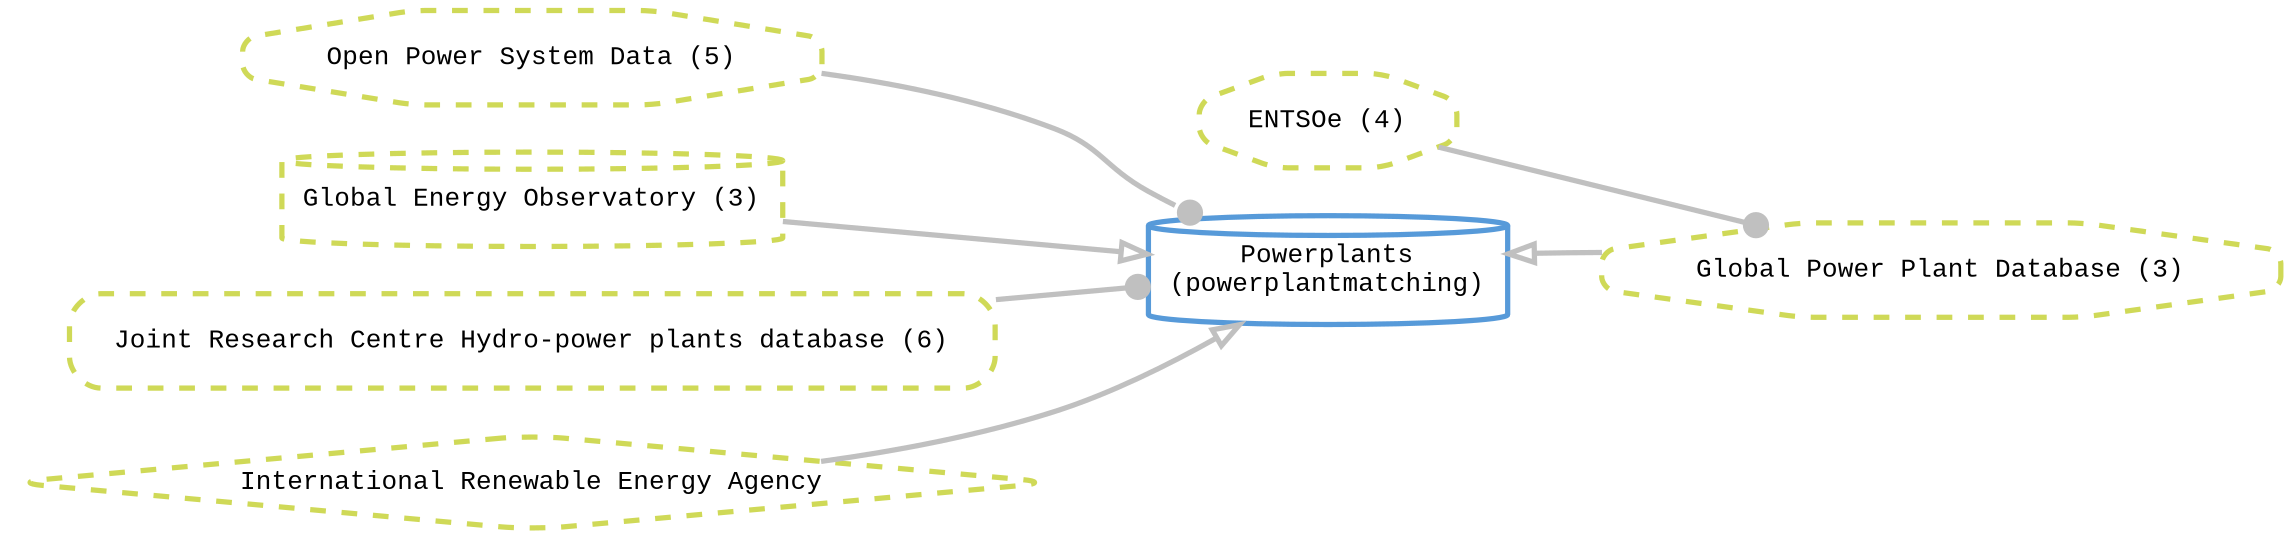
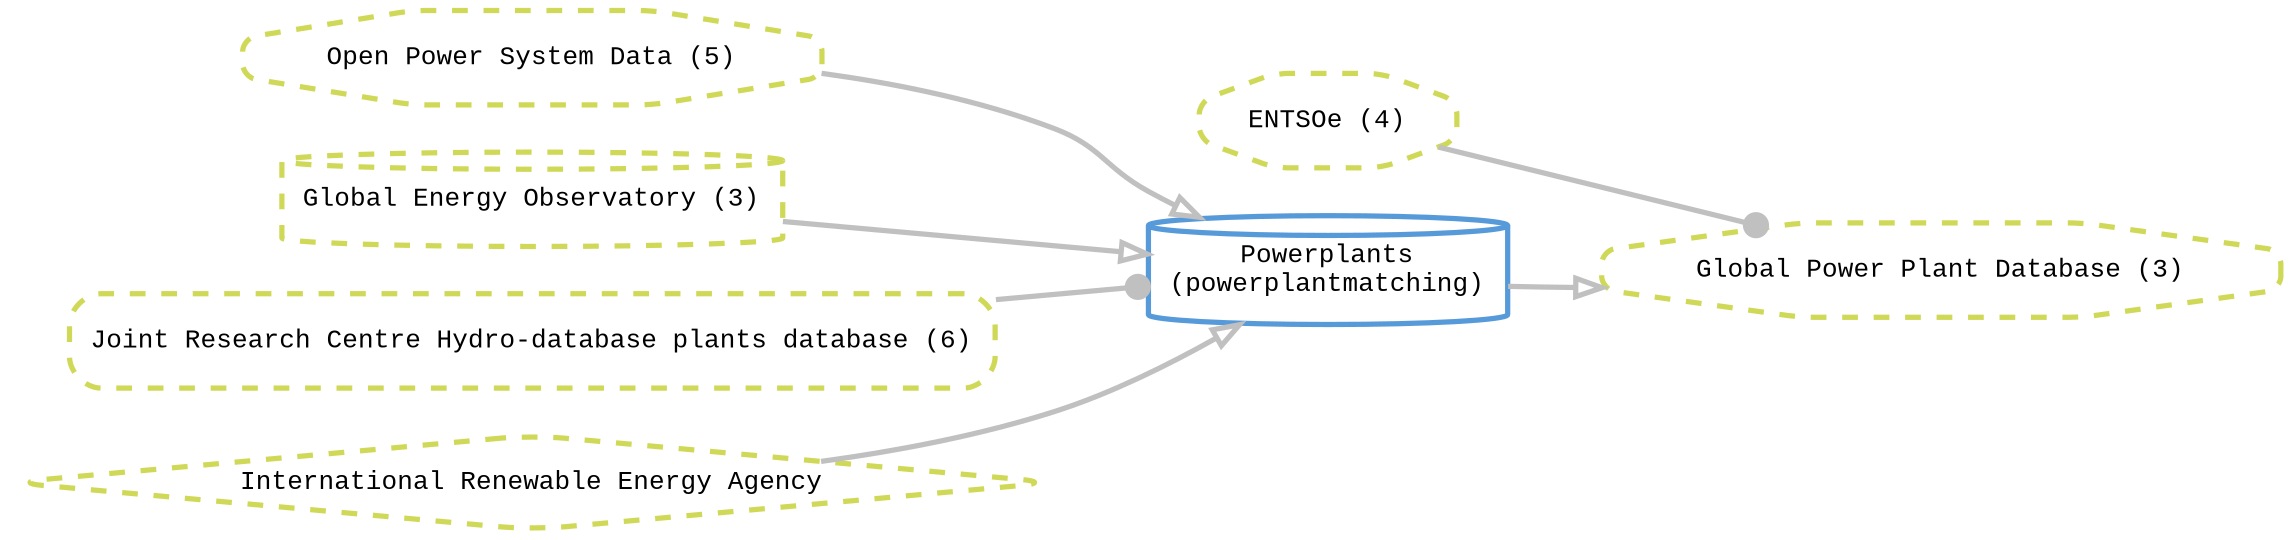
(1009, 113) -> (1009, 113)
(1568, 253) -> (1542, 287)
(532, 341) -> (532, 341)
